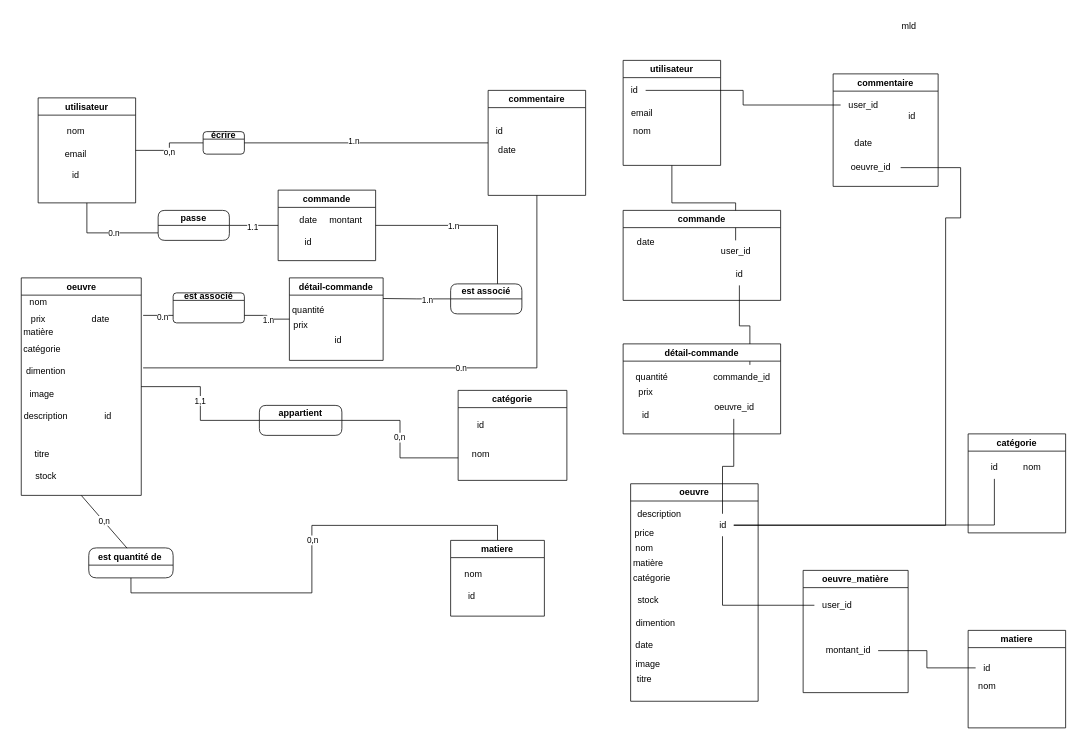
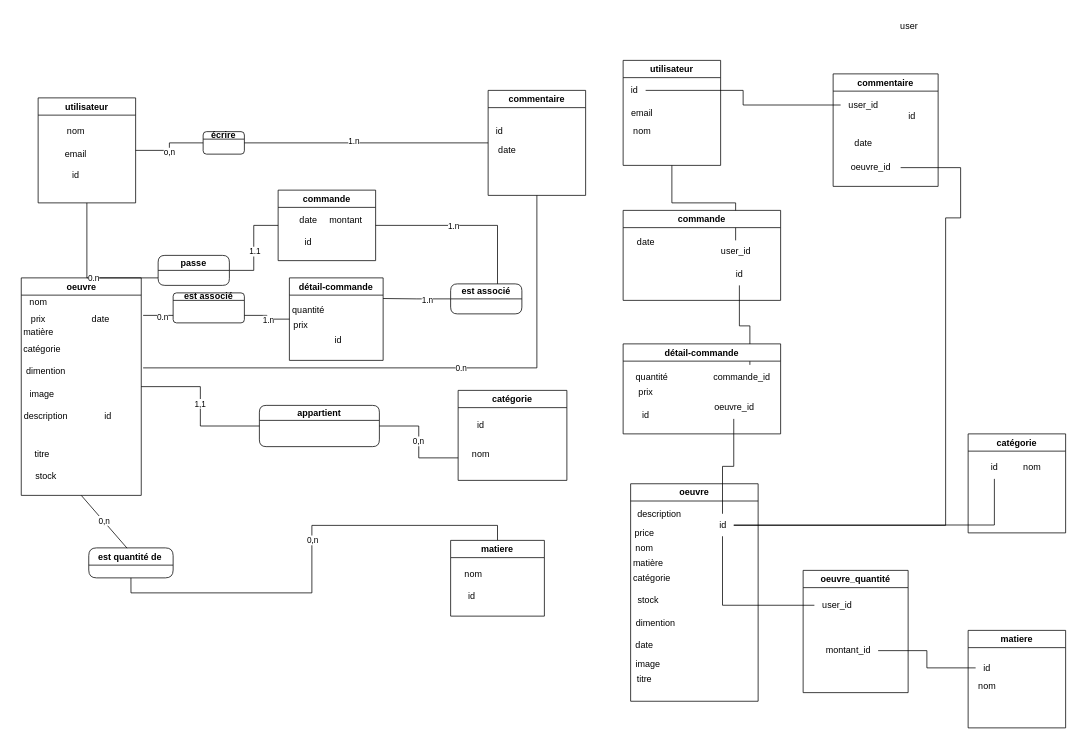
(909, 27) -> (909, 27)
(194, 225) -> (194, 270)
(300, 420) -> (319, 426)
(855, 579) -> (855, 579)
